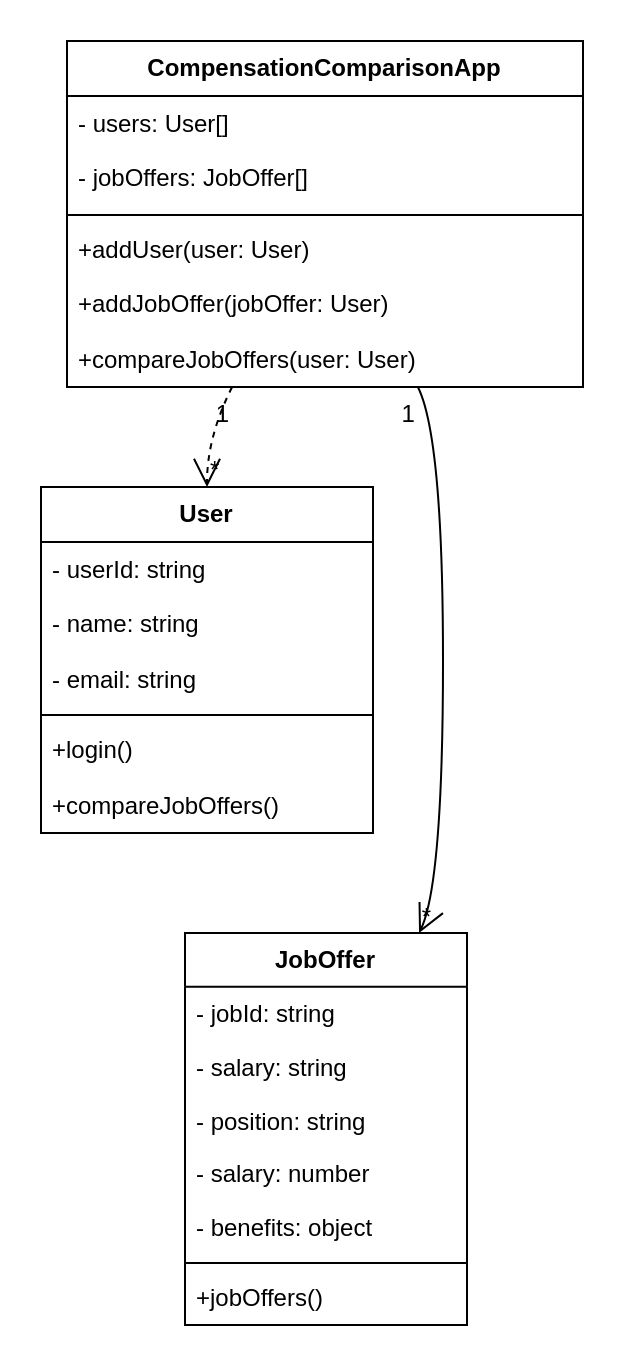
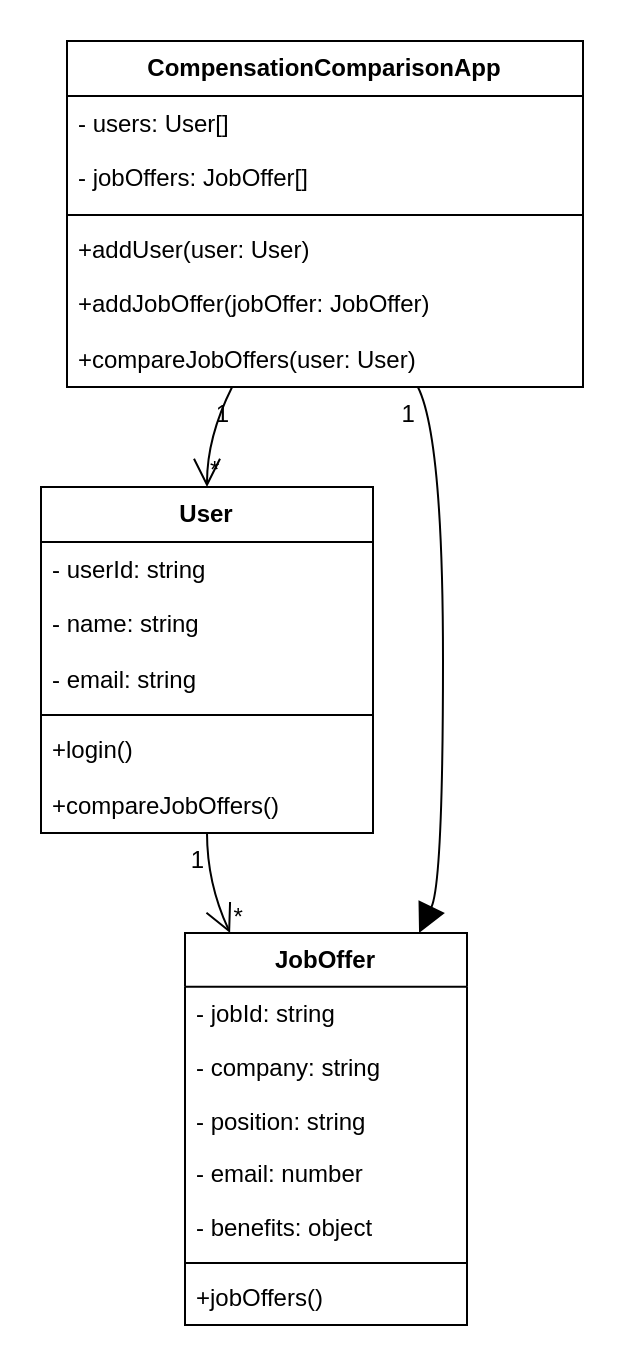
(260, 304) -> (287, 304)
(214, 433) -> (214, 433)
(437, 845) -> (440, 834)
none -> (213, 884)
(288, 1068) -> (298, 1068)
(291, 1174) -> (281, 1174)
